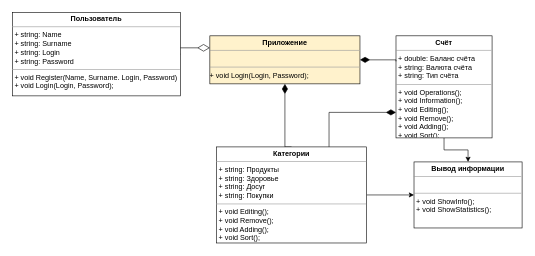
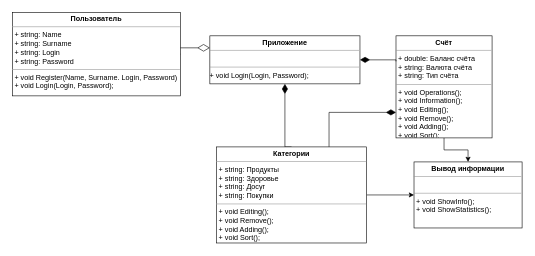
(285, 60) -> (285, 60)
